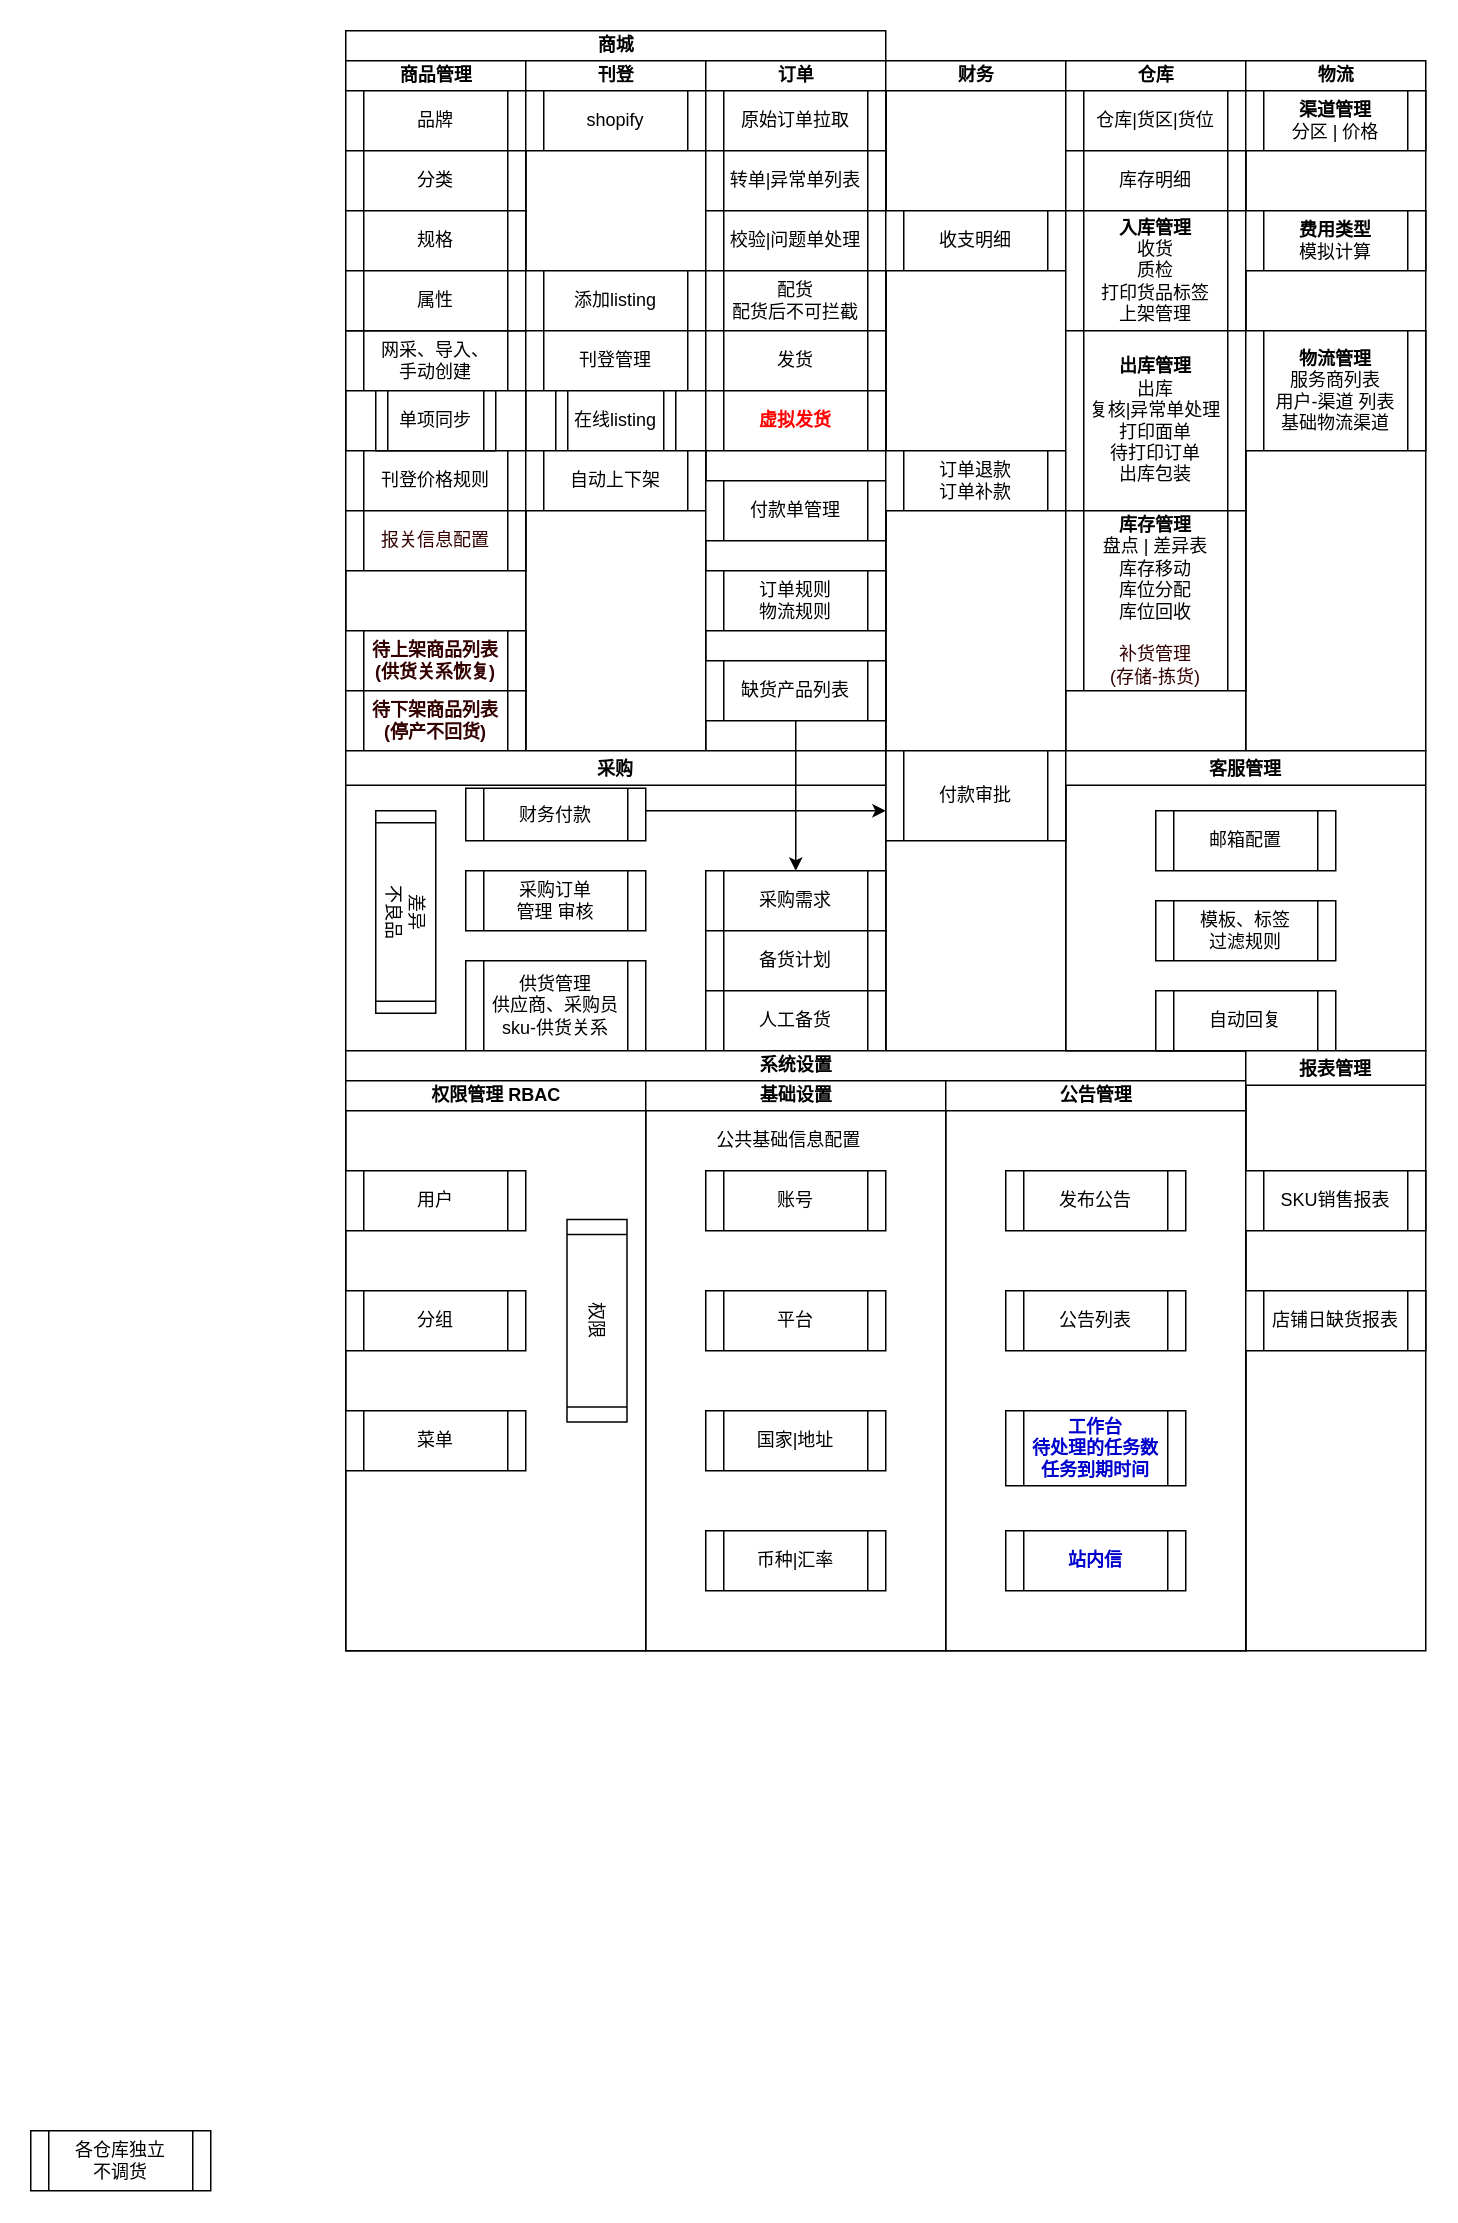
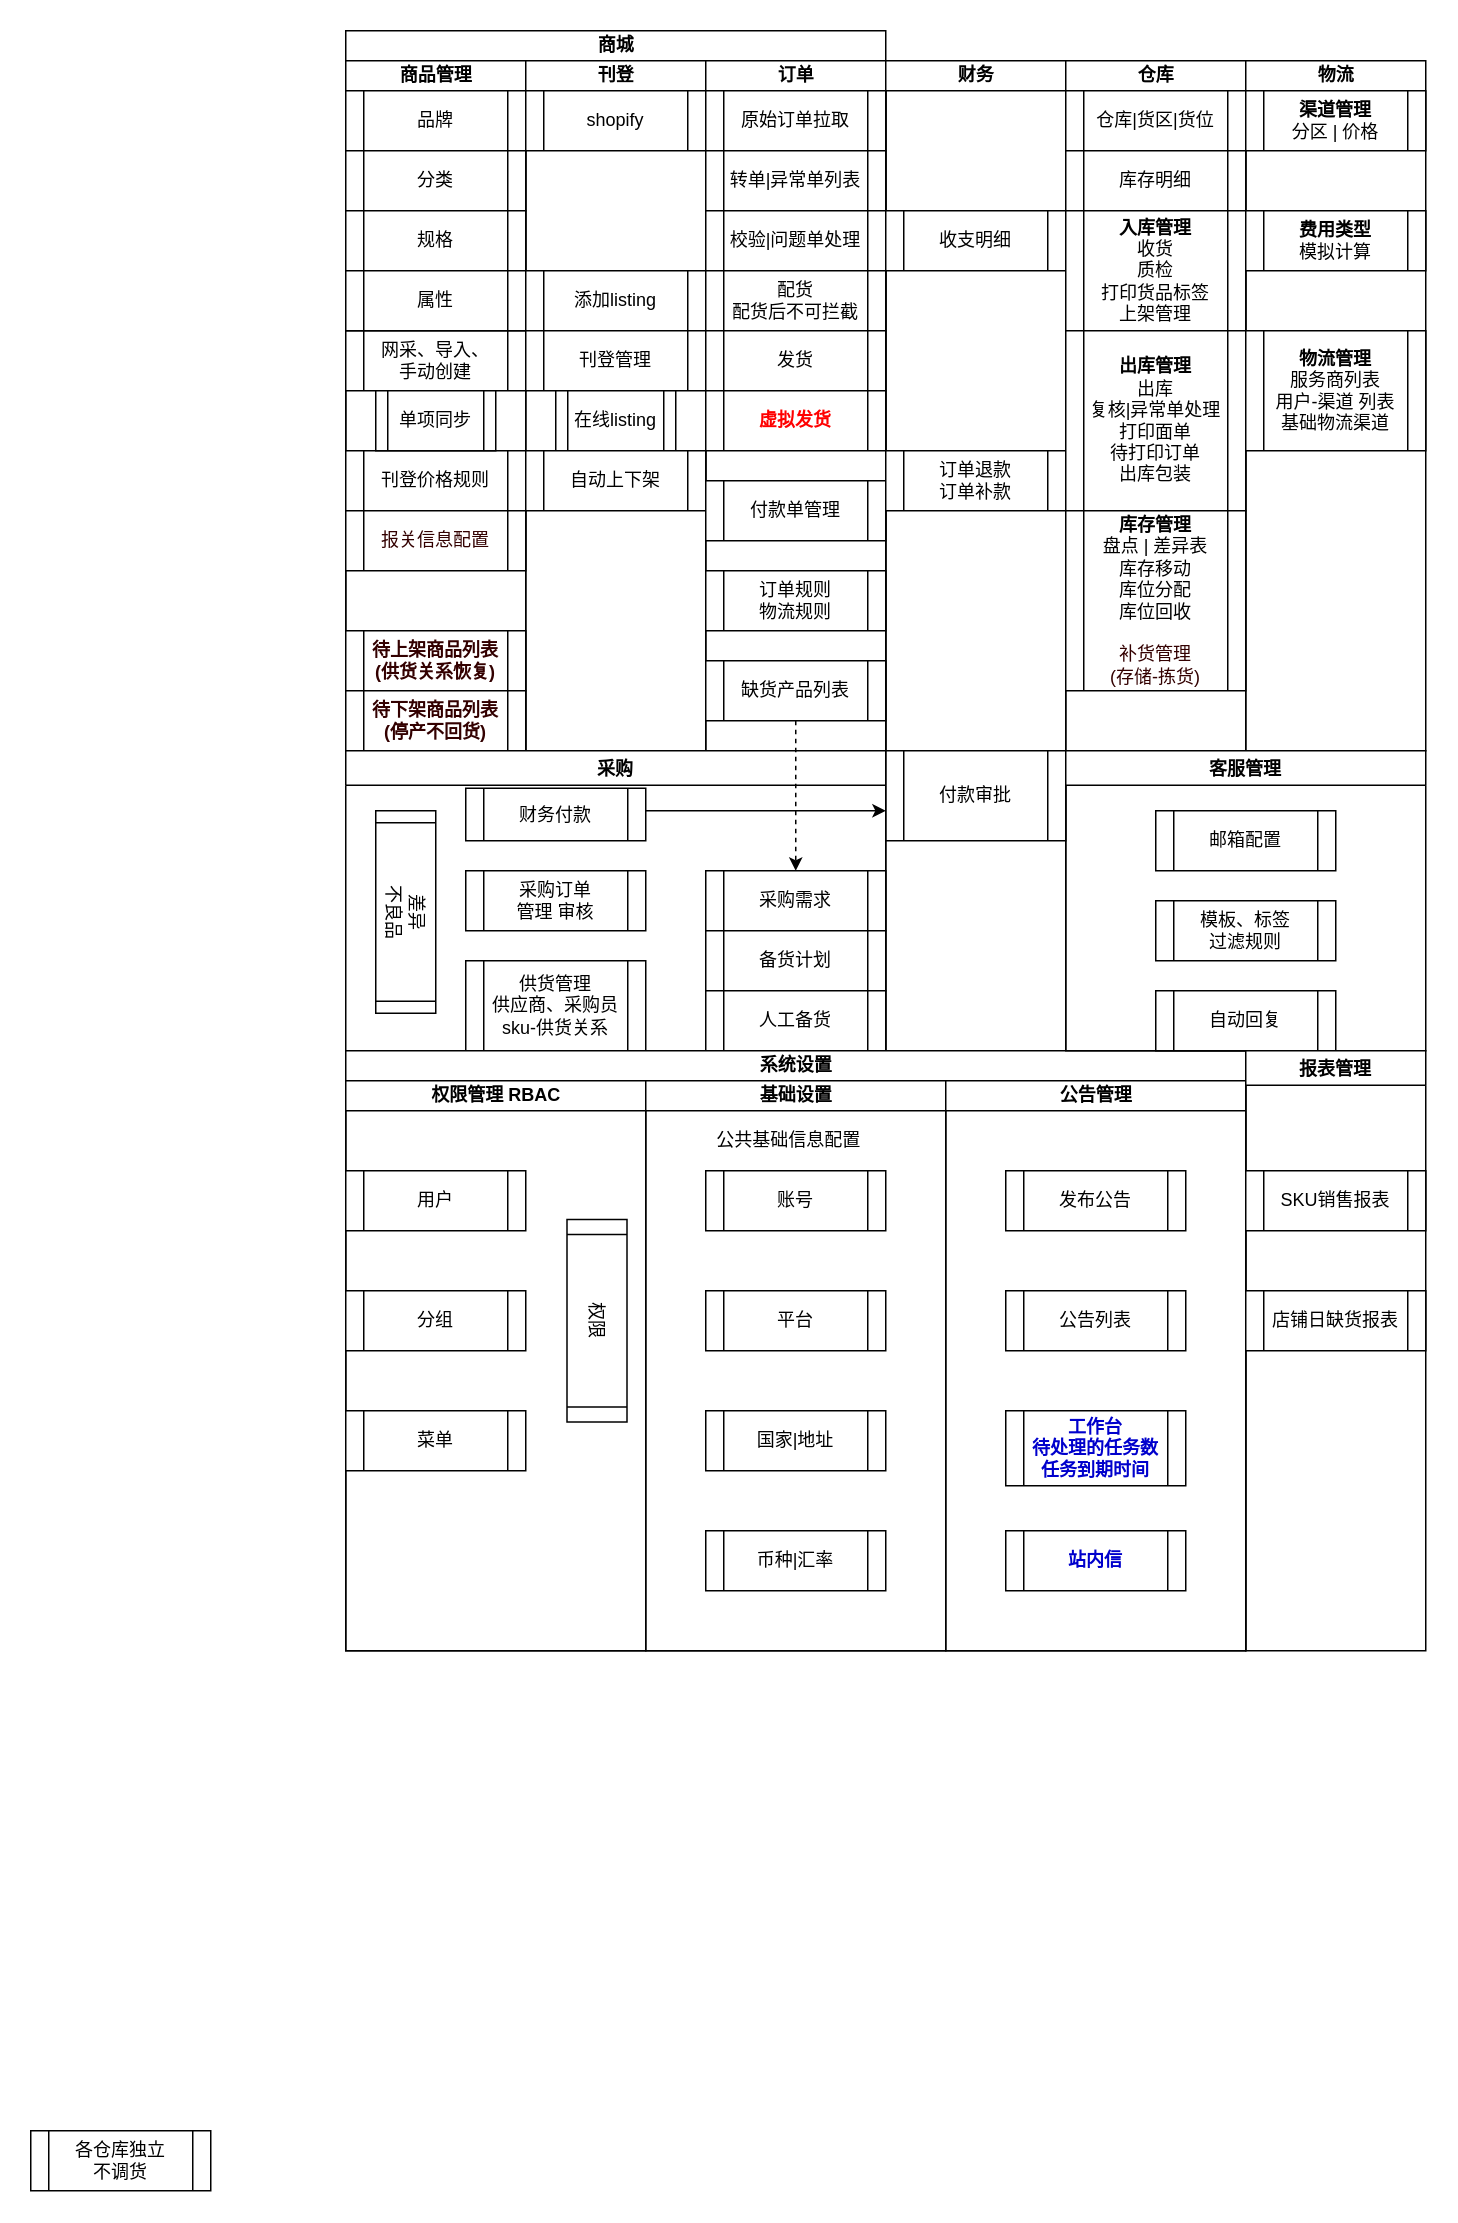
(796, 790) -> (796, 790)
